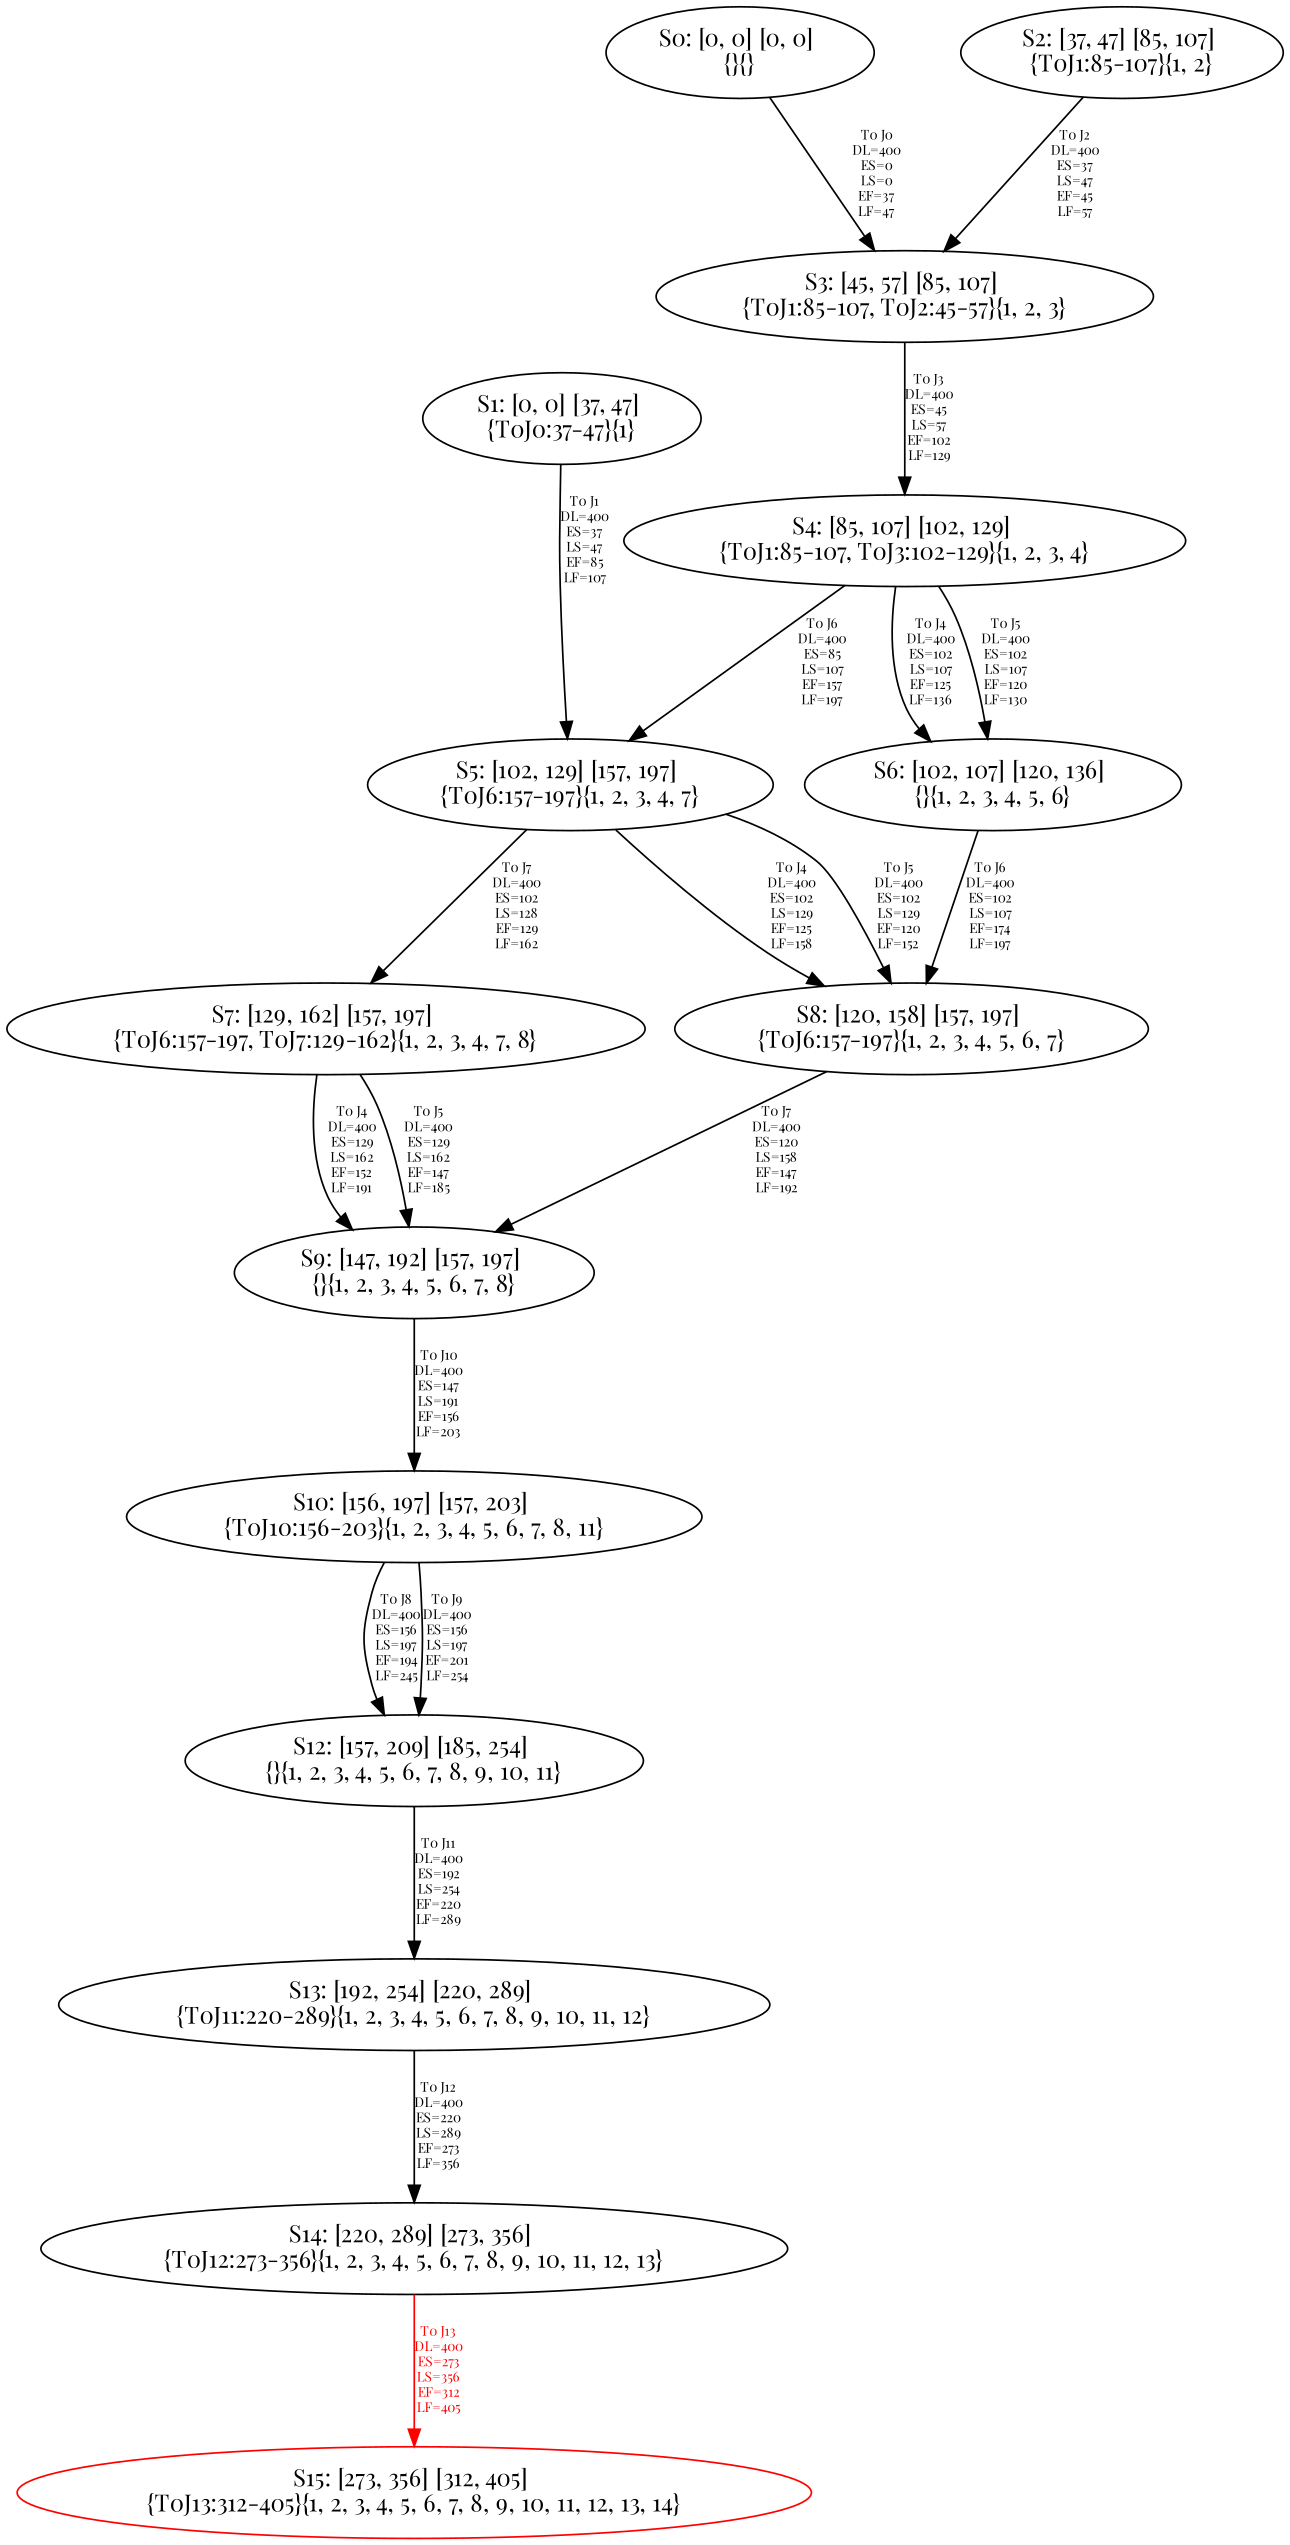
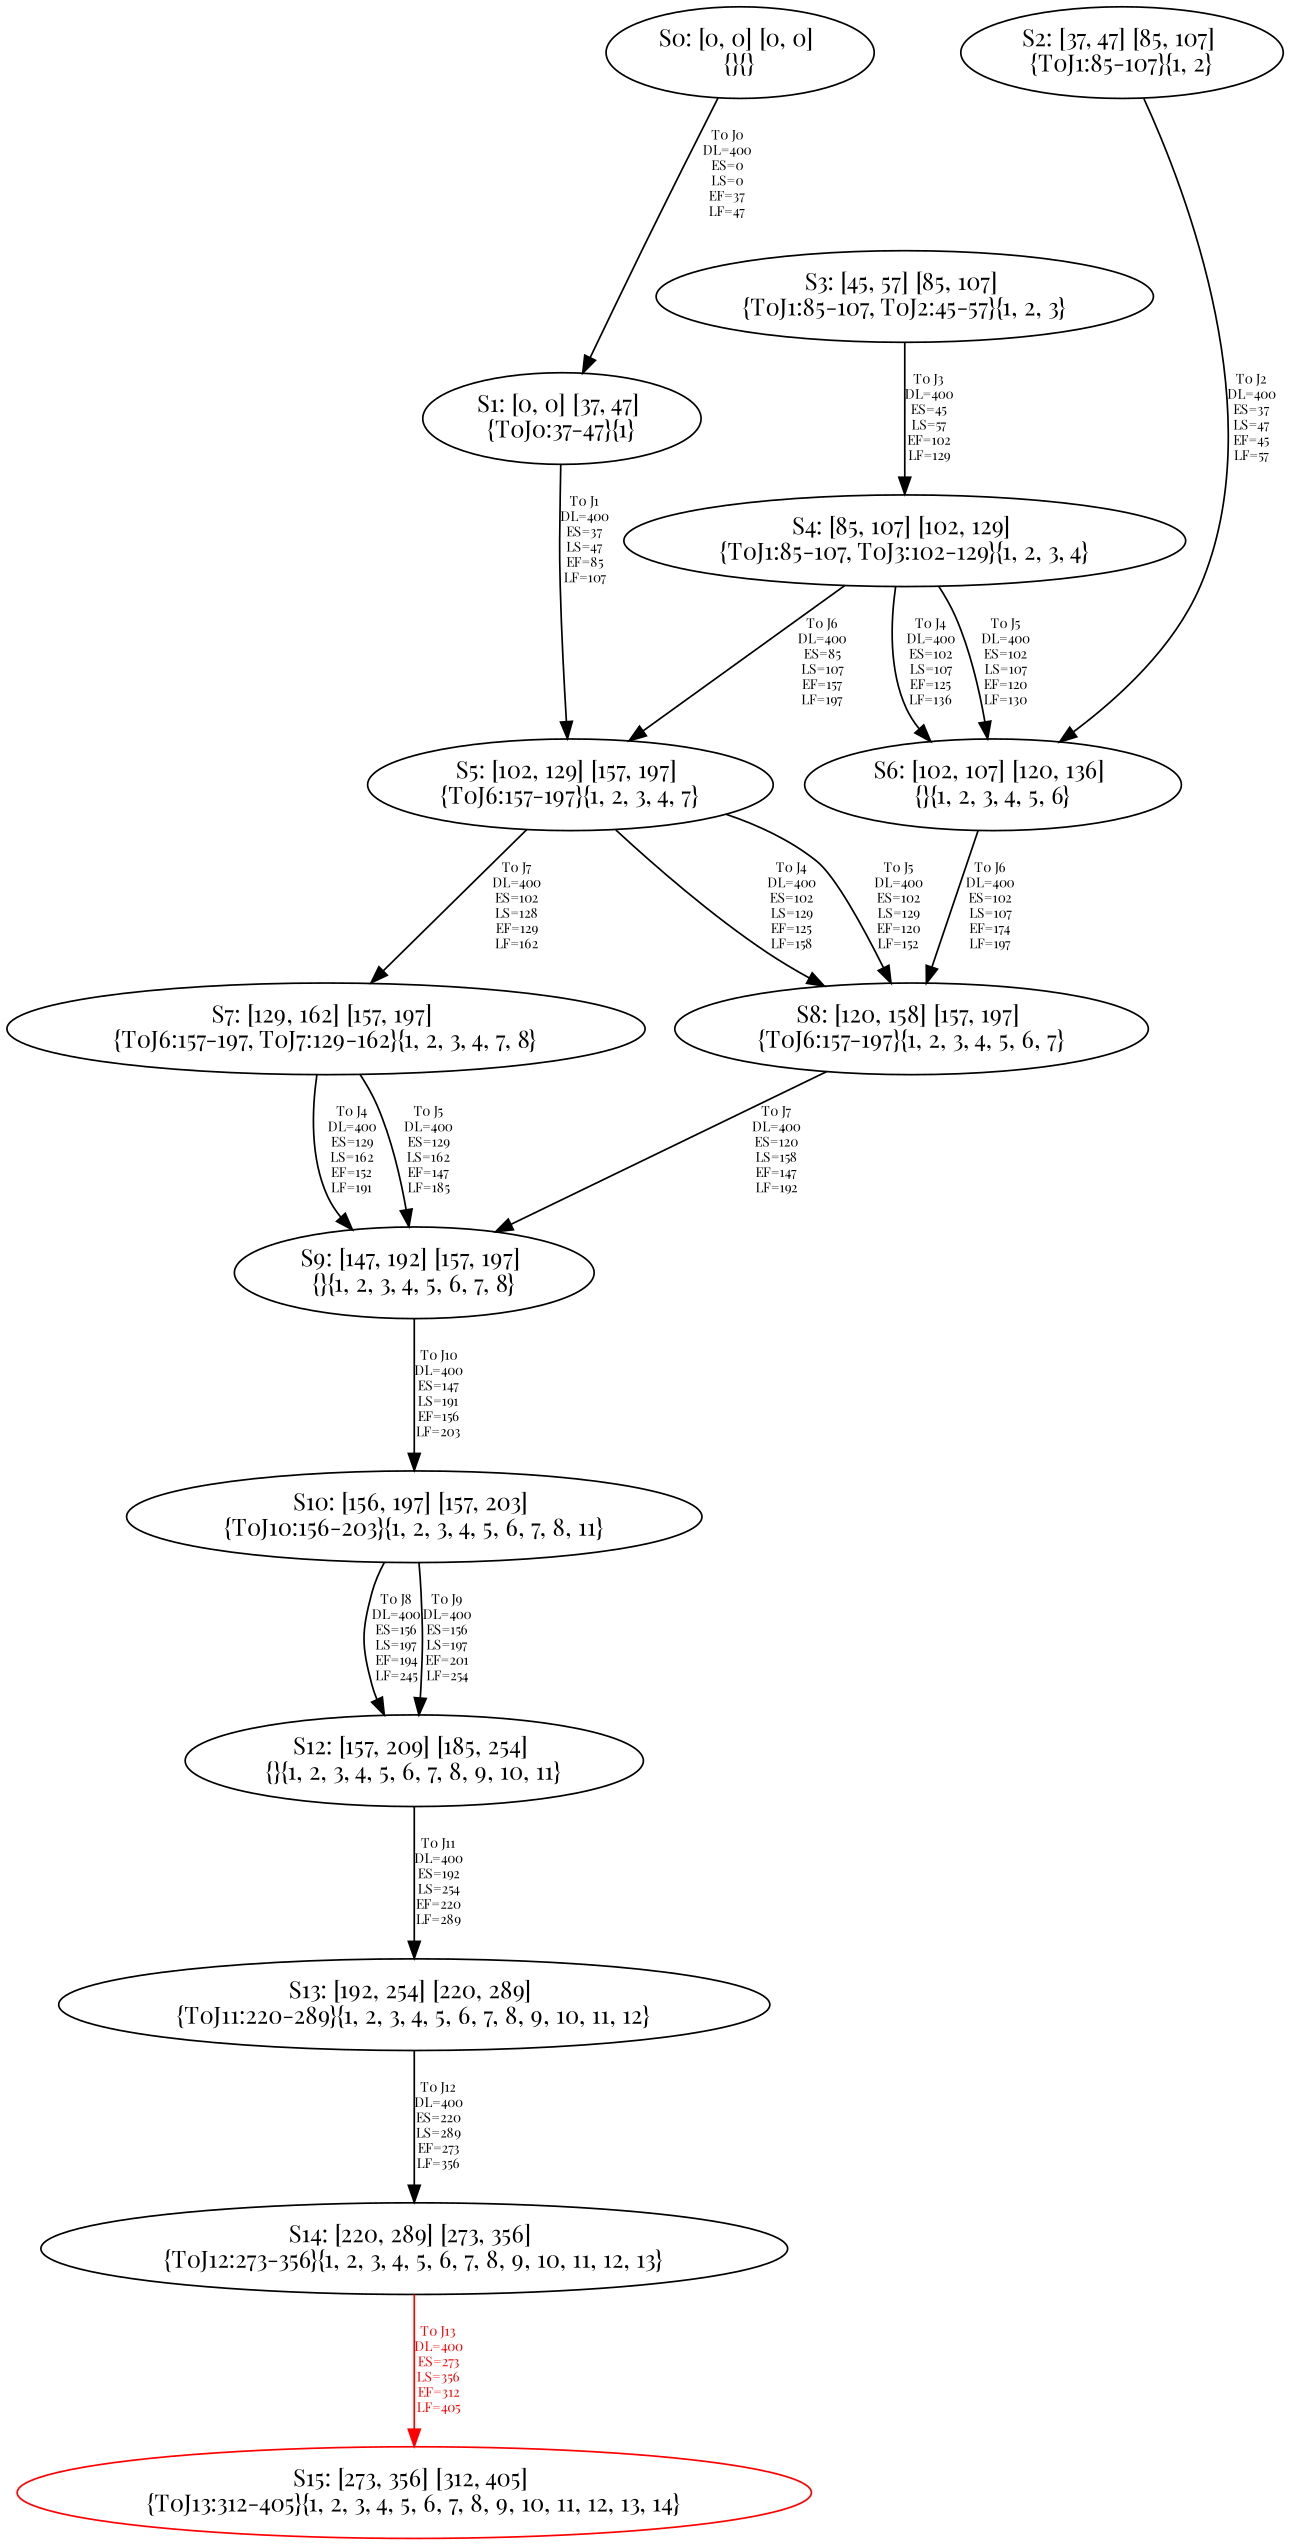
(817, 167) -> (653, 227)
(1019, 168) -> (1227, 435)
